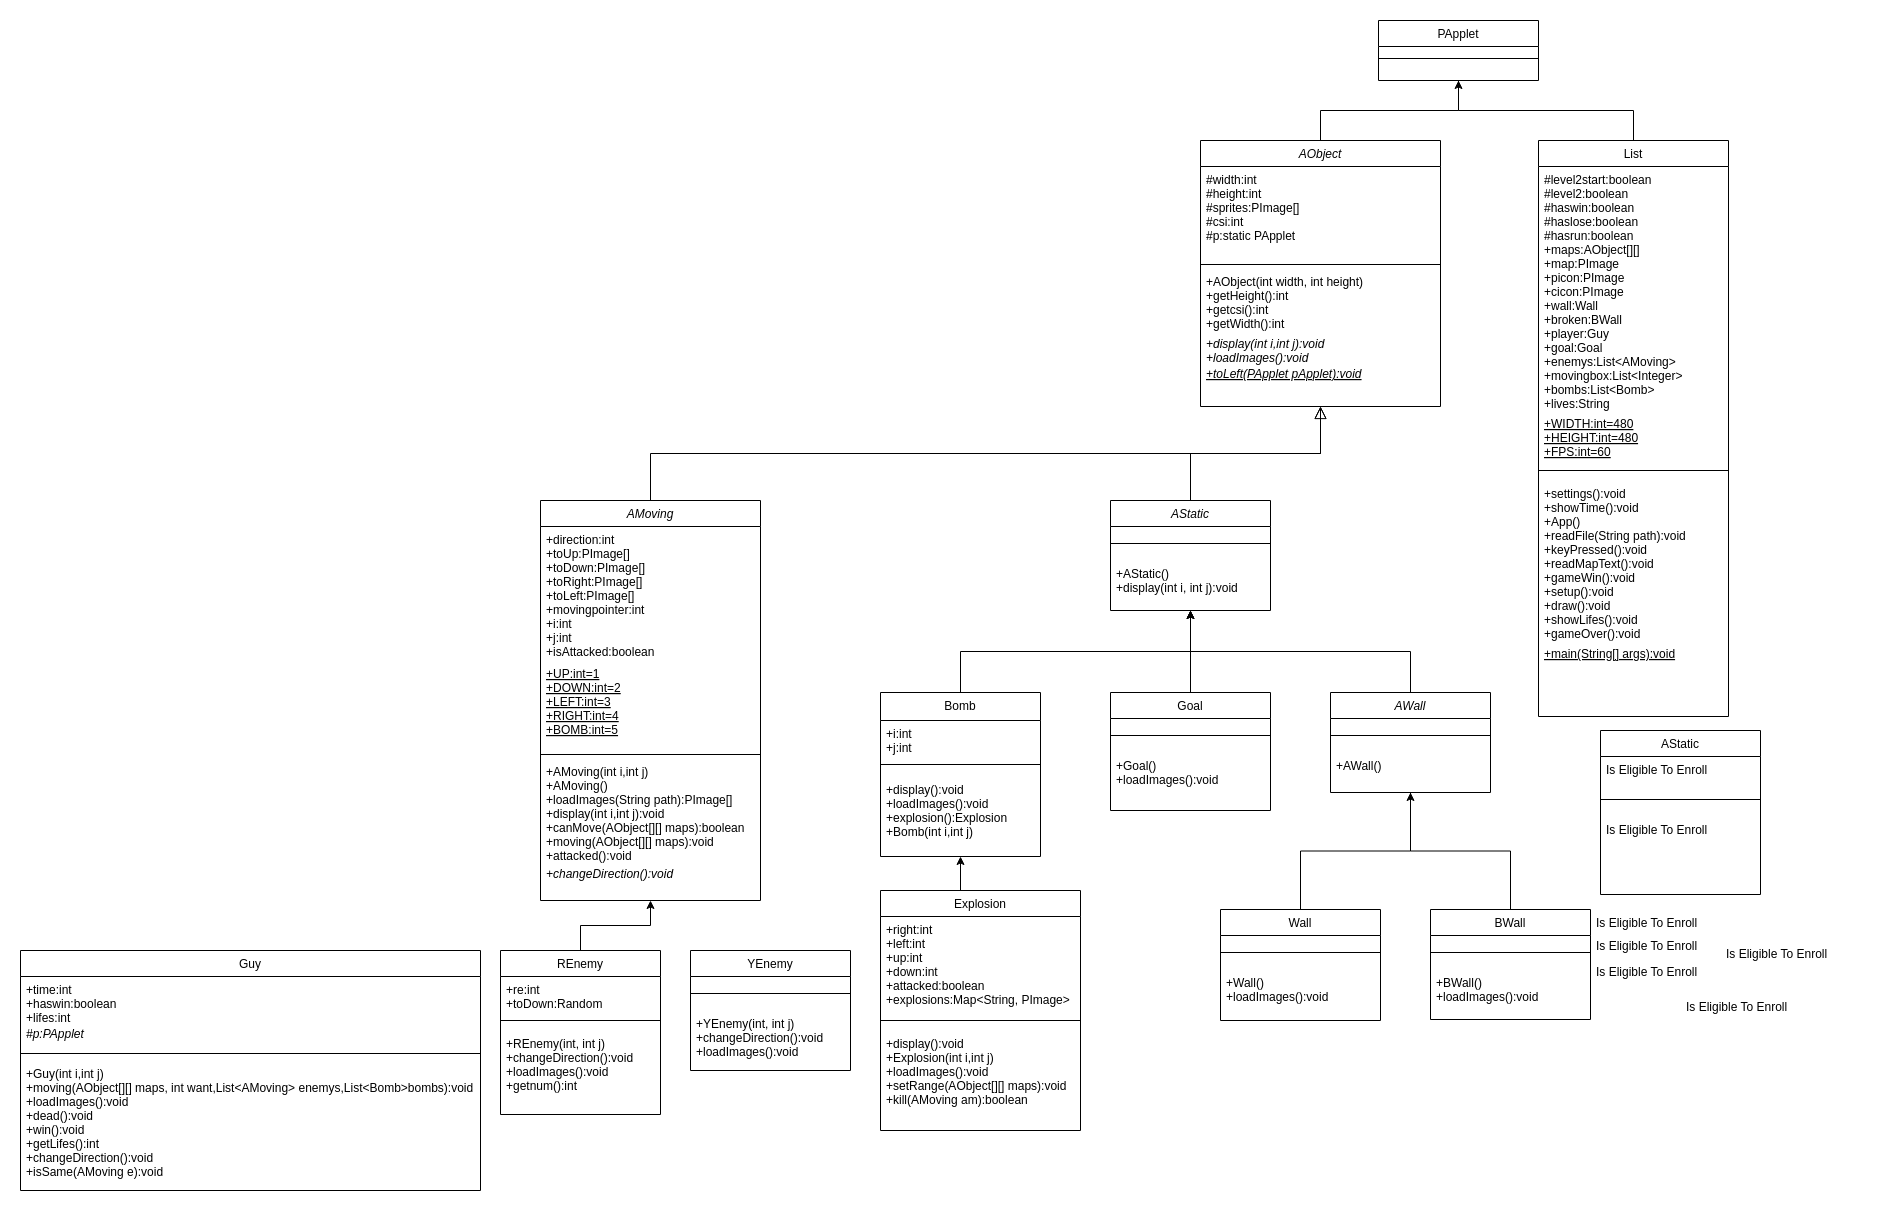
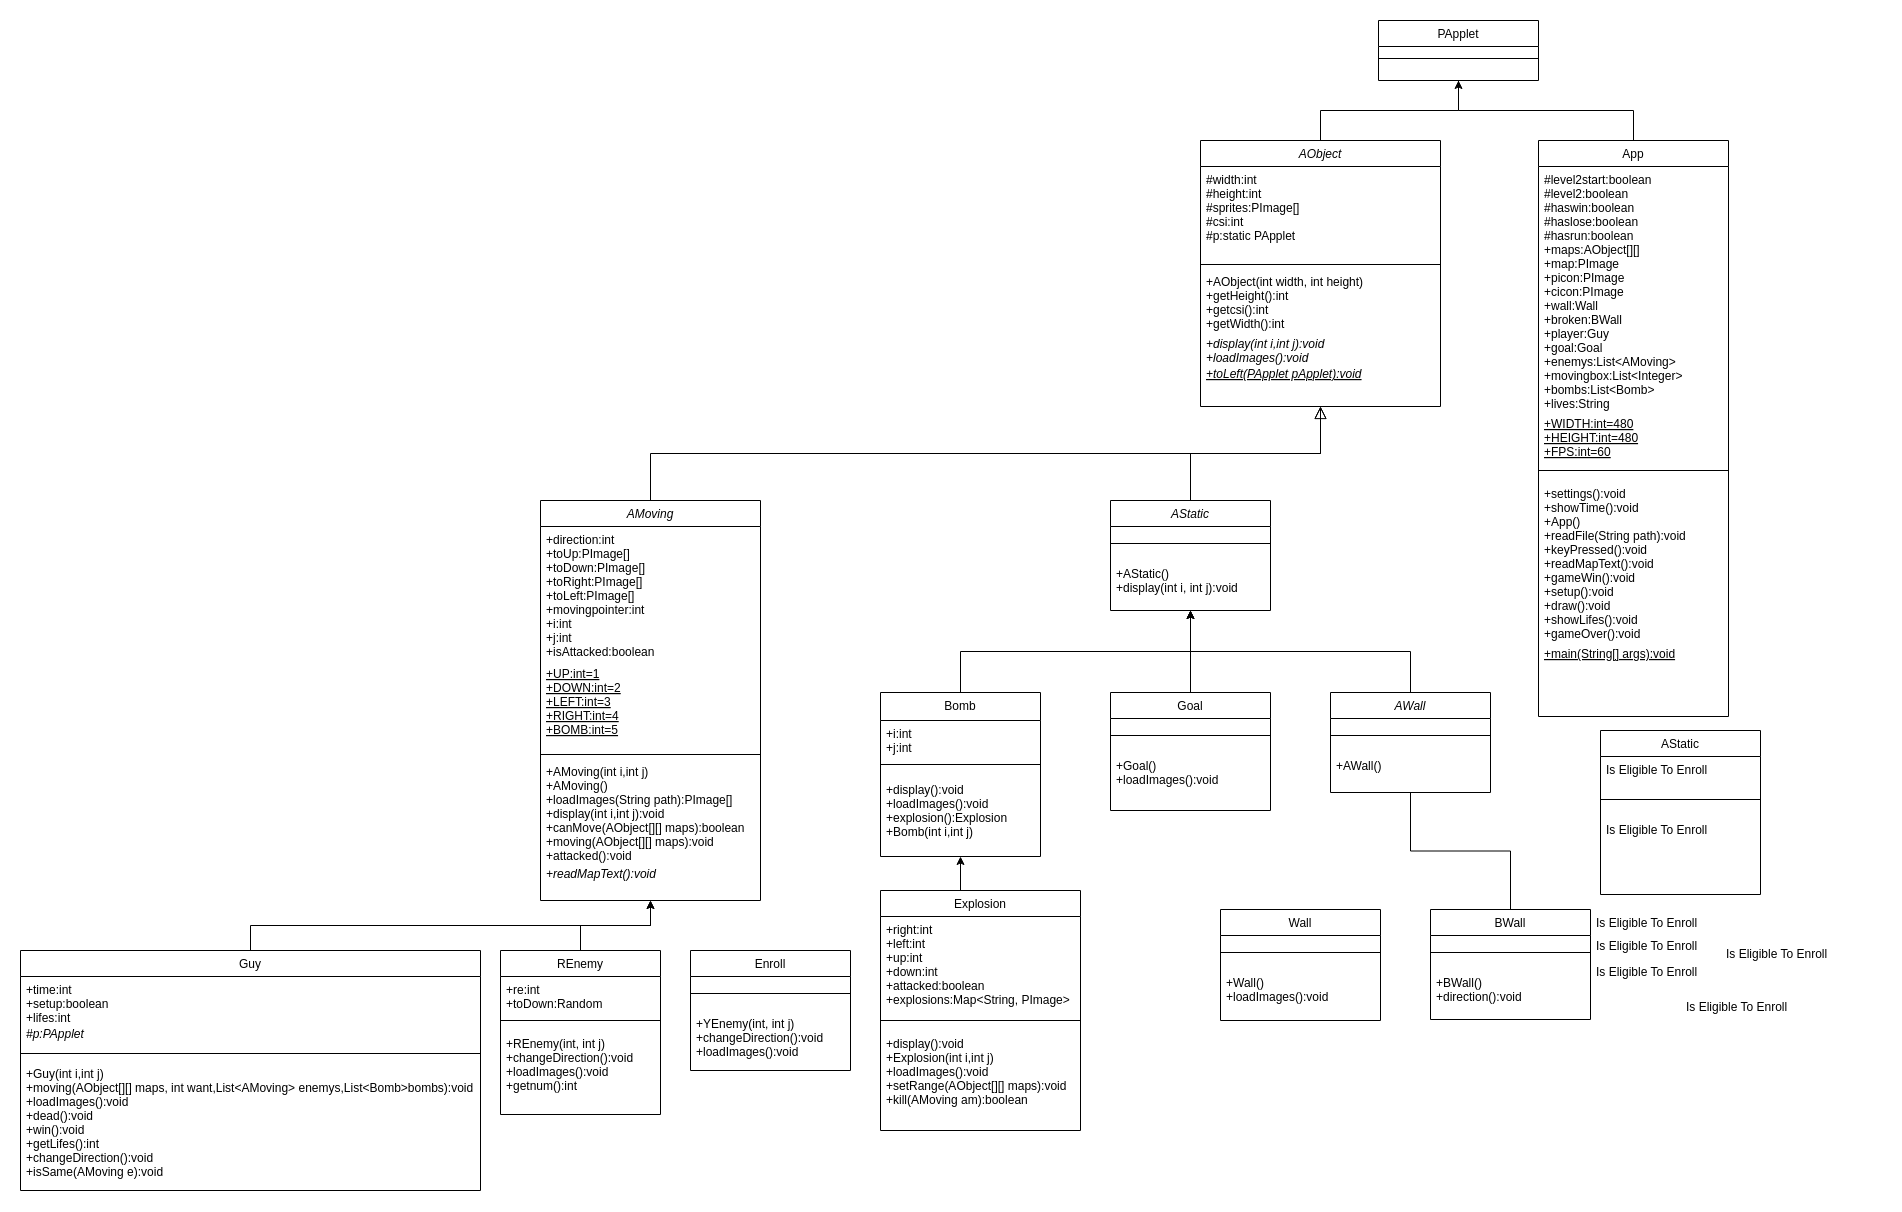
(1633, 154) -> (1633, 154)
(1326, 851) -> none
(617, 874) -> (607, 874)
none -> (402, 926)
(770, 964) -> (770, 964)
(1460, 983) -> (1460, 983)
(52, 990) -> (52, 990)
